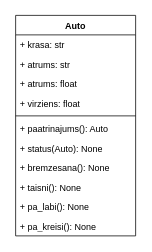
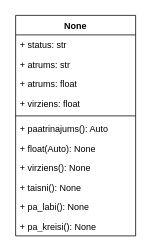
(75, 26) -> (75, 26)
(47, 46) -> (49, 46)
(67, 149) -> (63, 149)
(67, 169) -> (59, 169)
